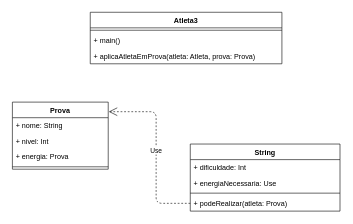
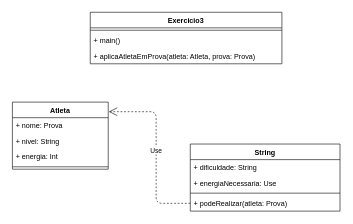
(186, 20) -> (186, 20)
(60, 110) -> (60, 110)
(40, 126) -> (39, 126)
(35, 142) -> (40, 142)
(44, 157) -> (40, 157)
(224, 168) -> (230, 168)
